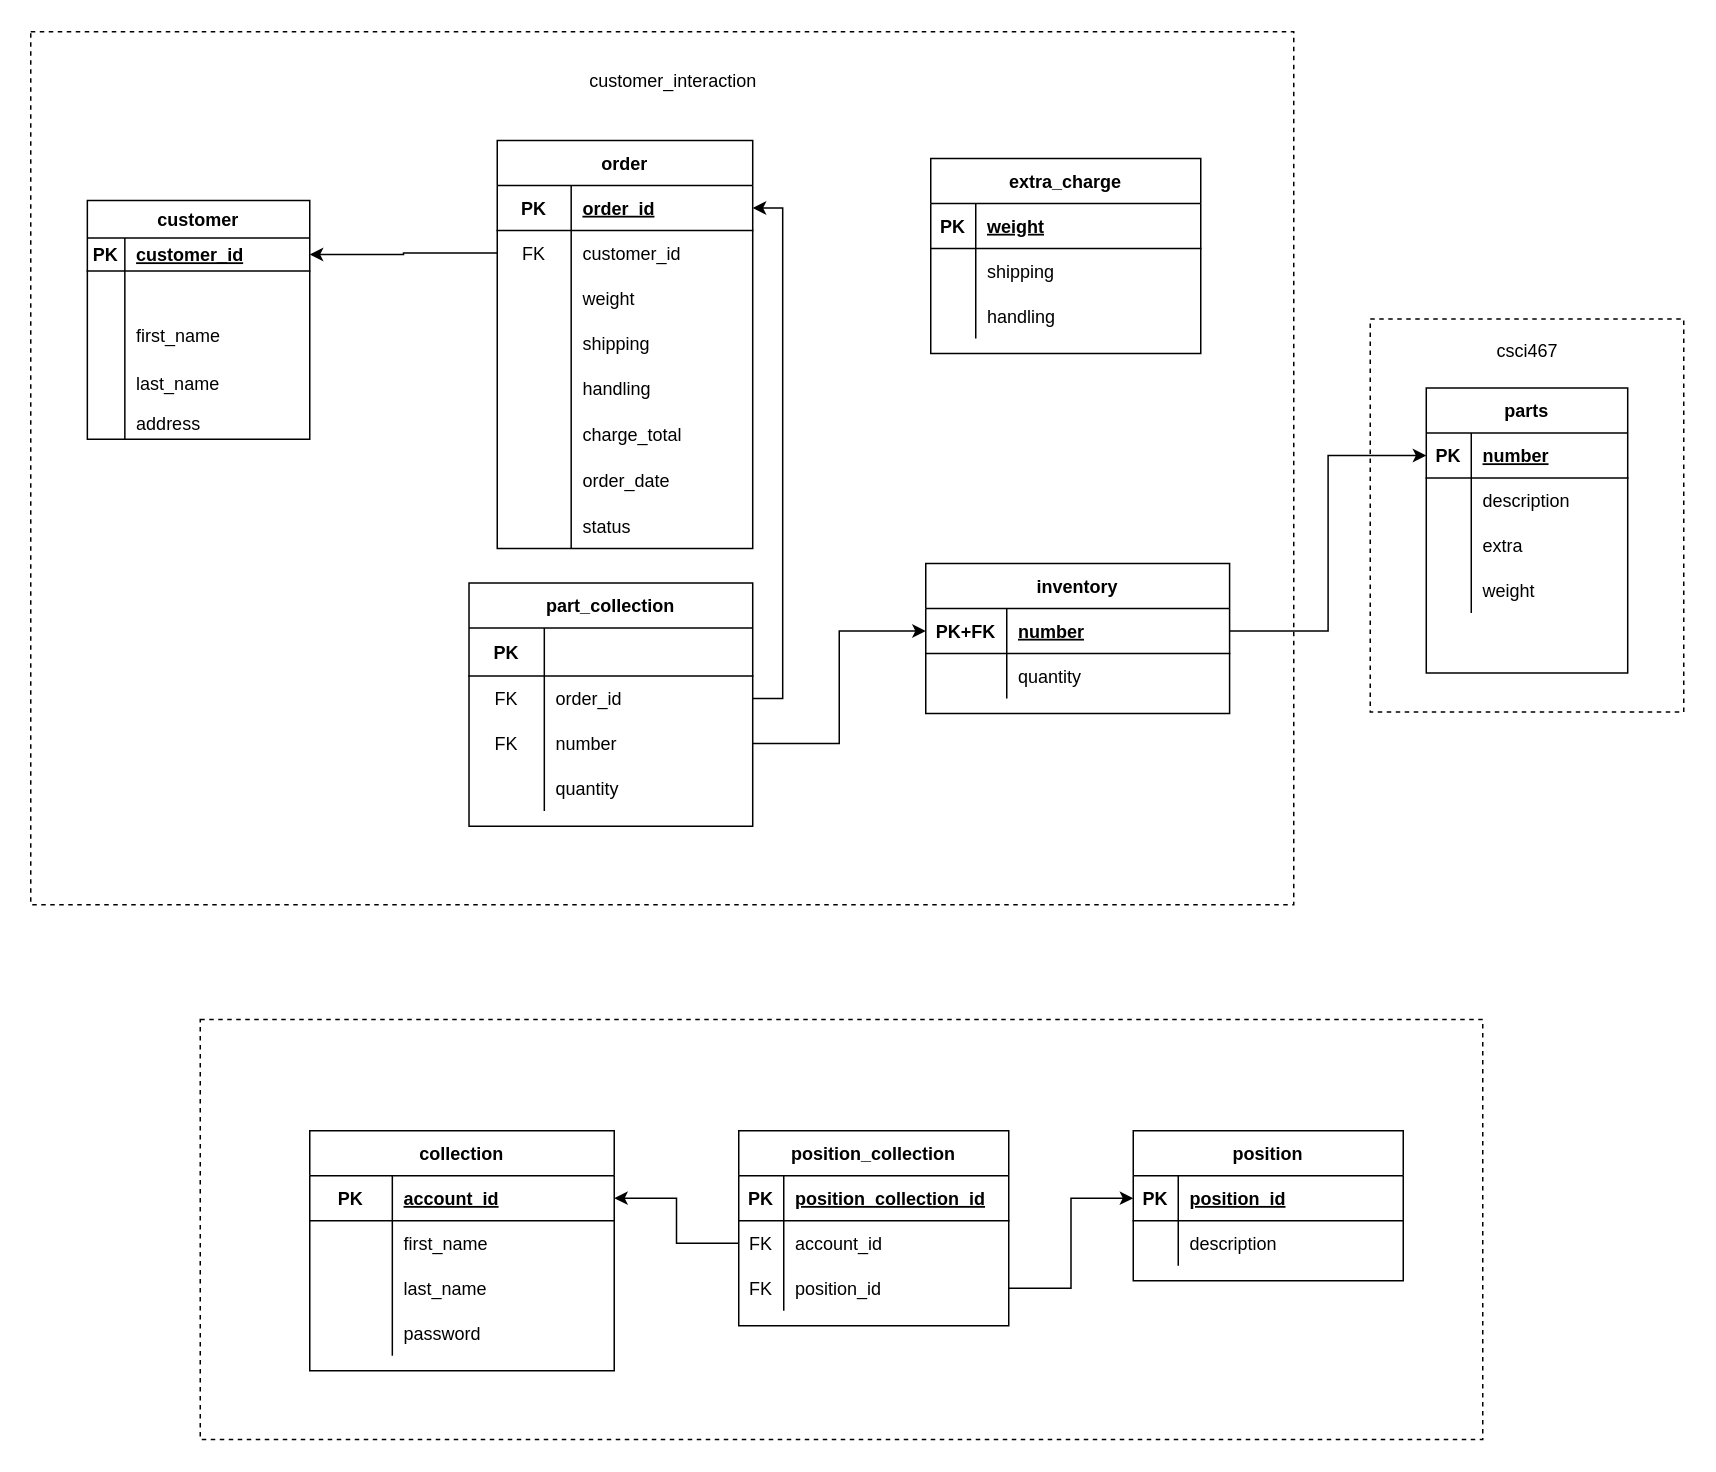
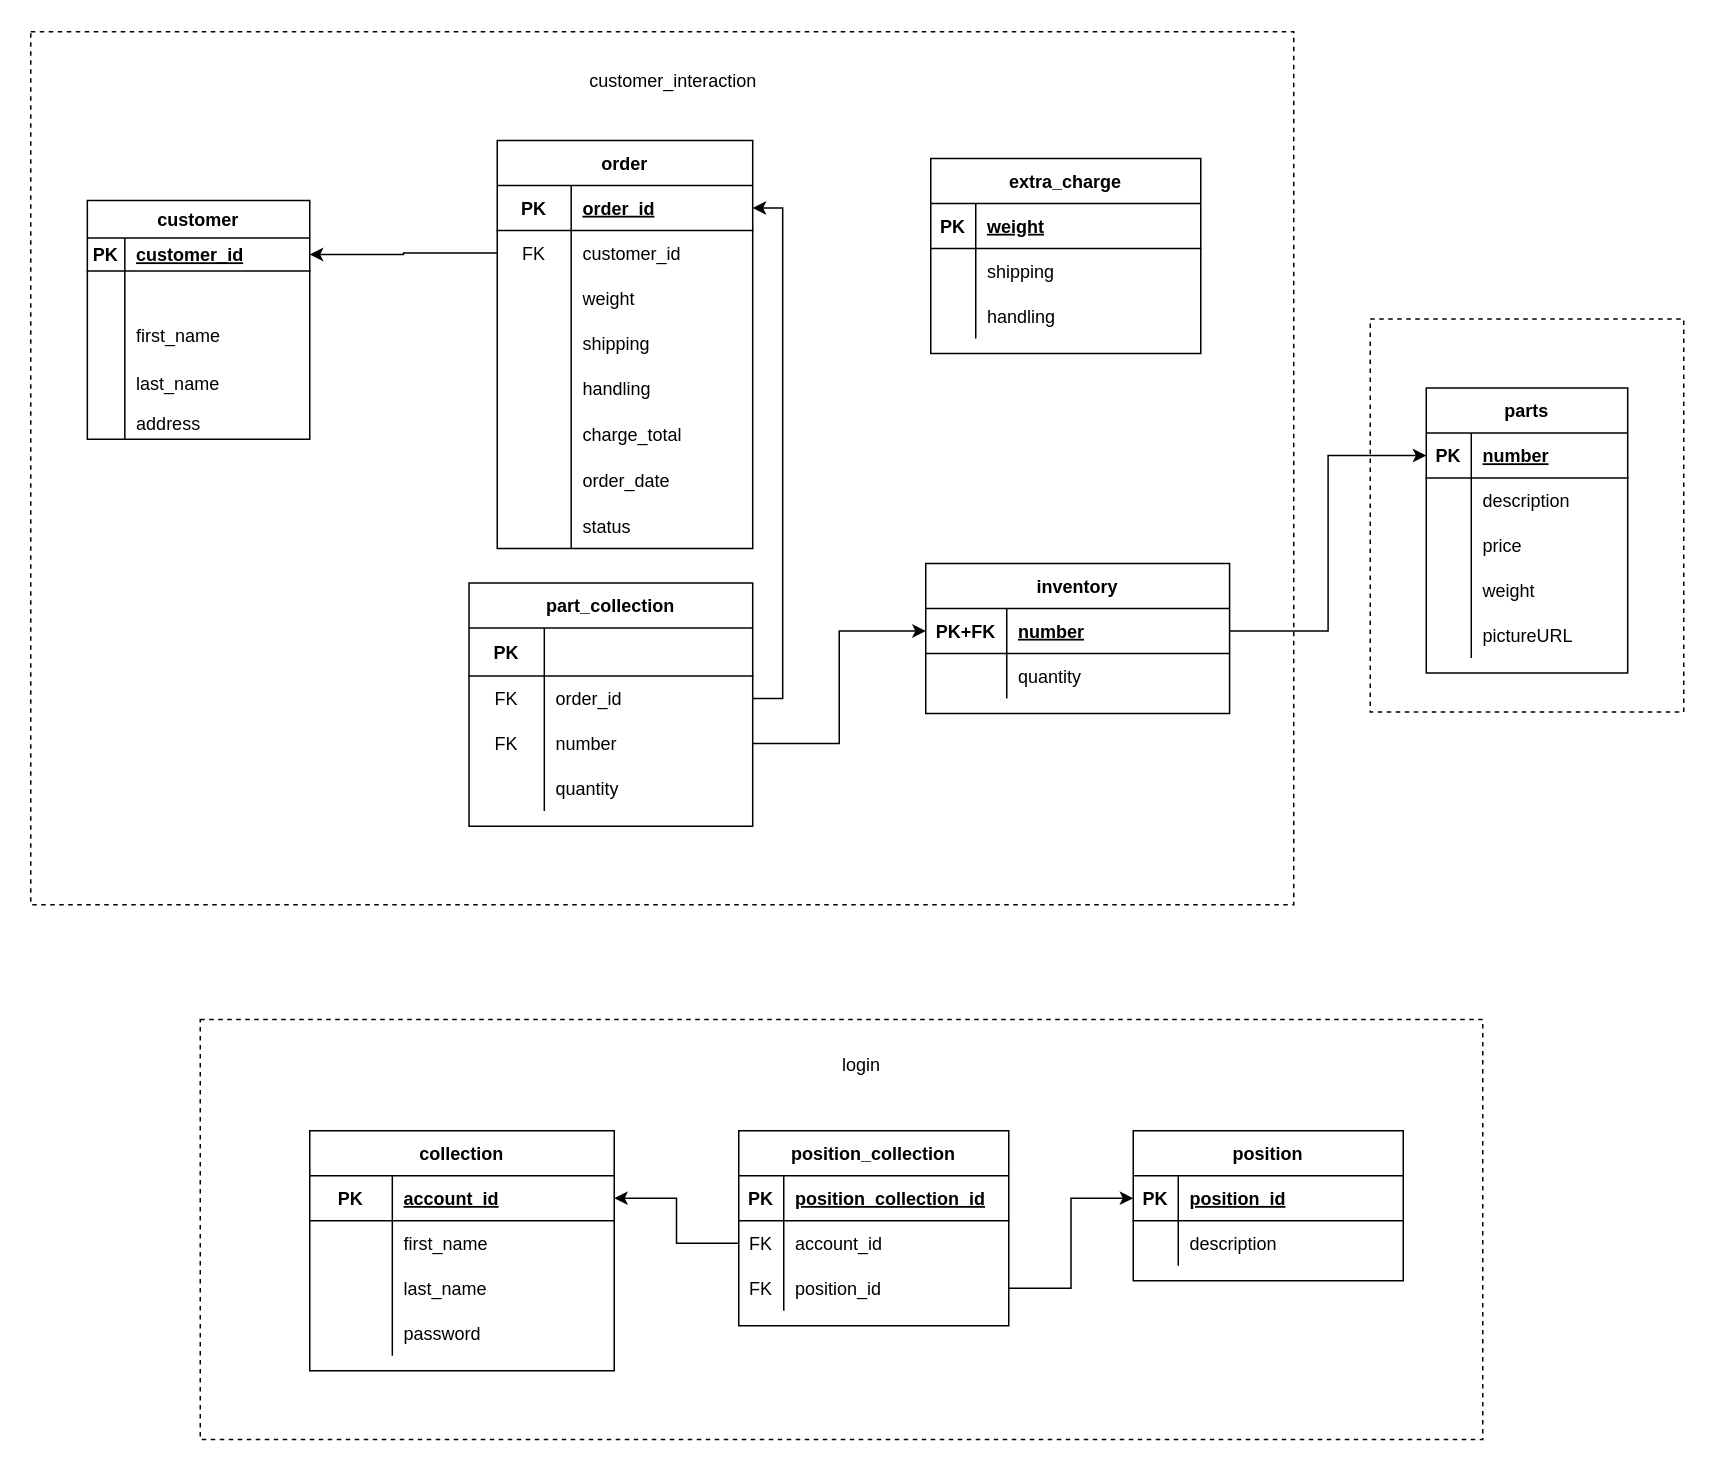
(1527, 352) -> none
(1508, 546) -> (1505, 546)
none -> (1549, 635)
none -> (862, 1066)
